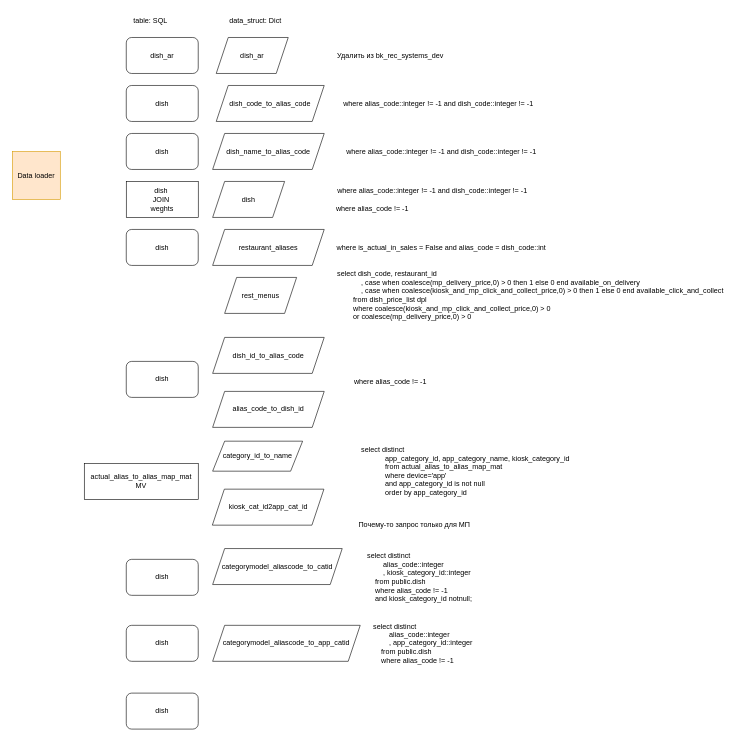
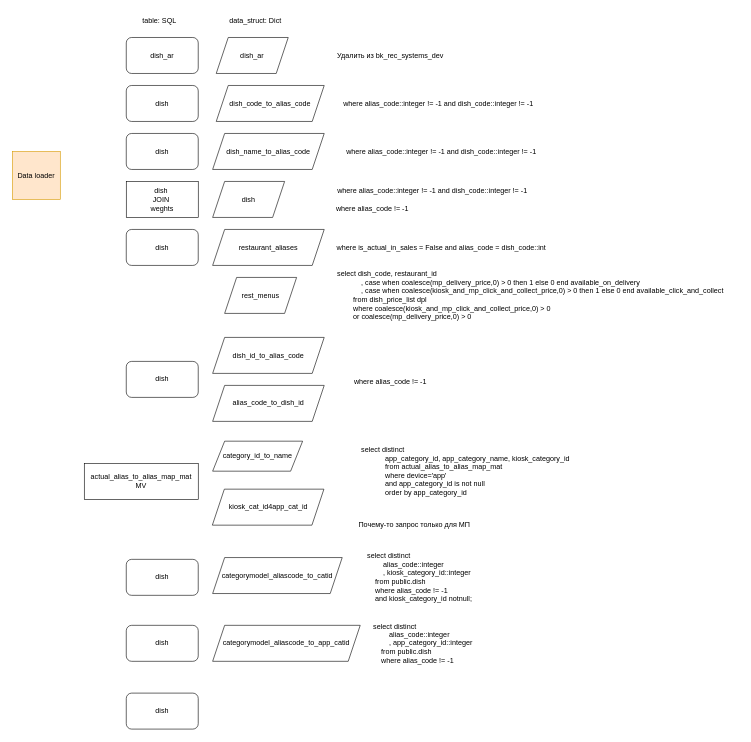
(150, 21) -> (159, 21)
(269, 410) -> (269, 404)
(269, 507) -> (269, 507)
(278, 567) -> (278, 576)
